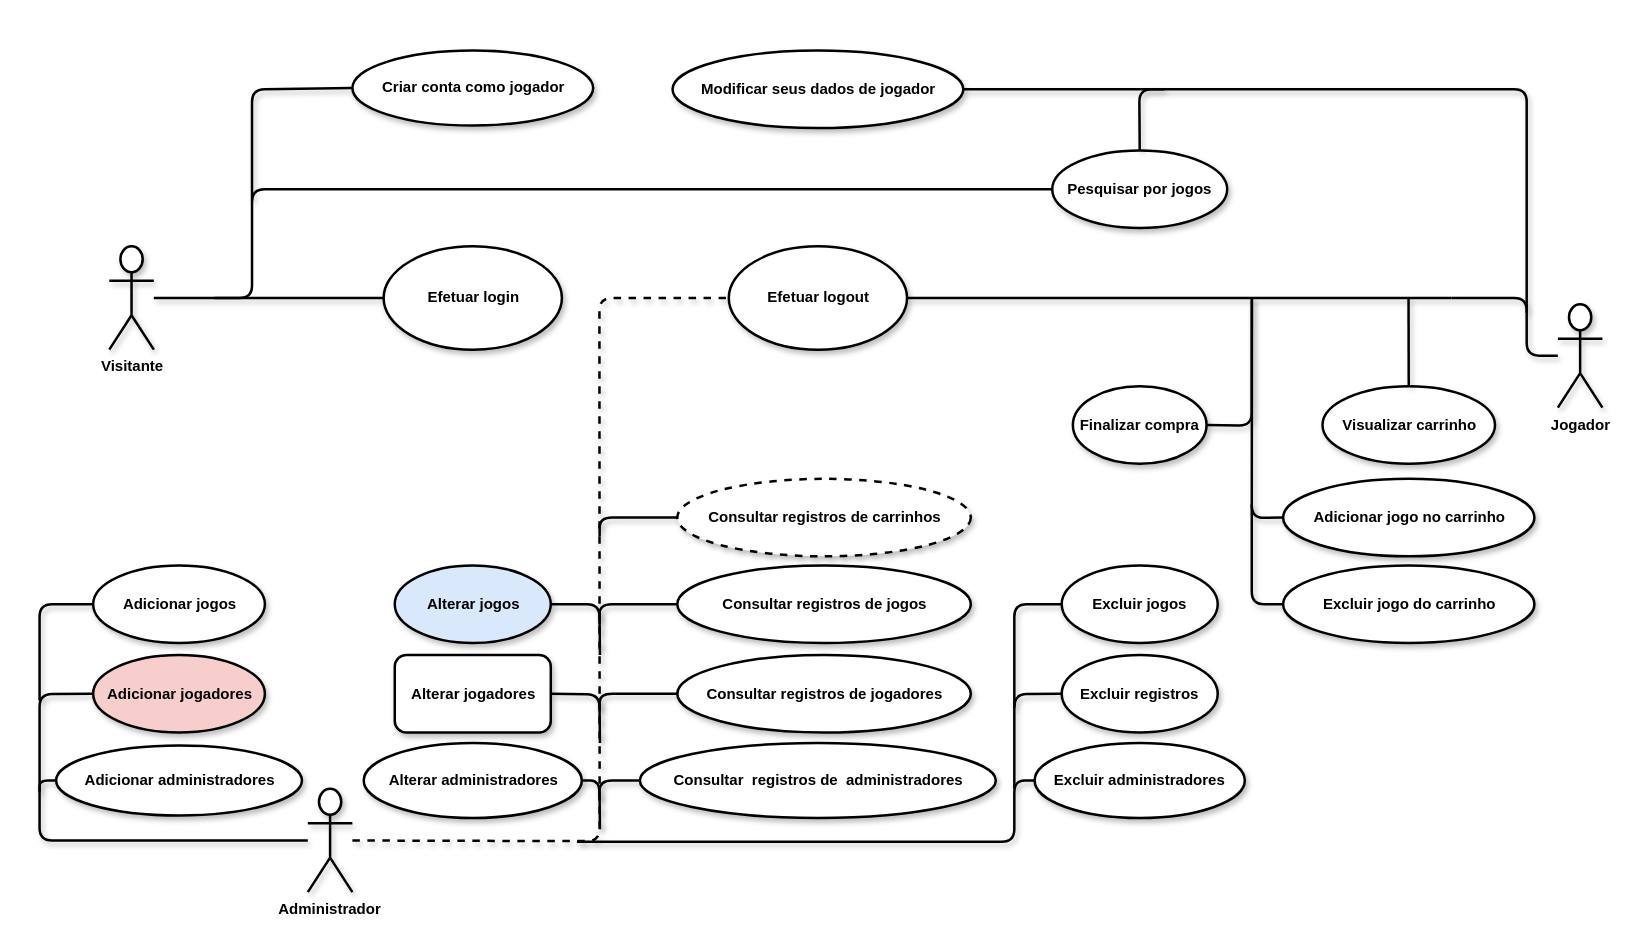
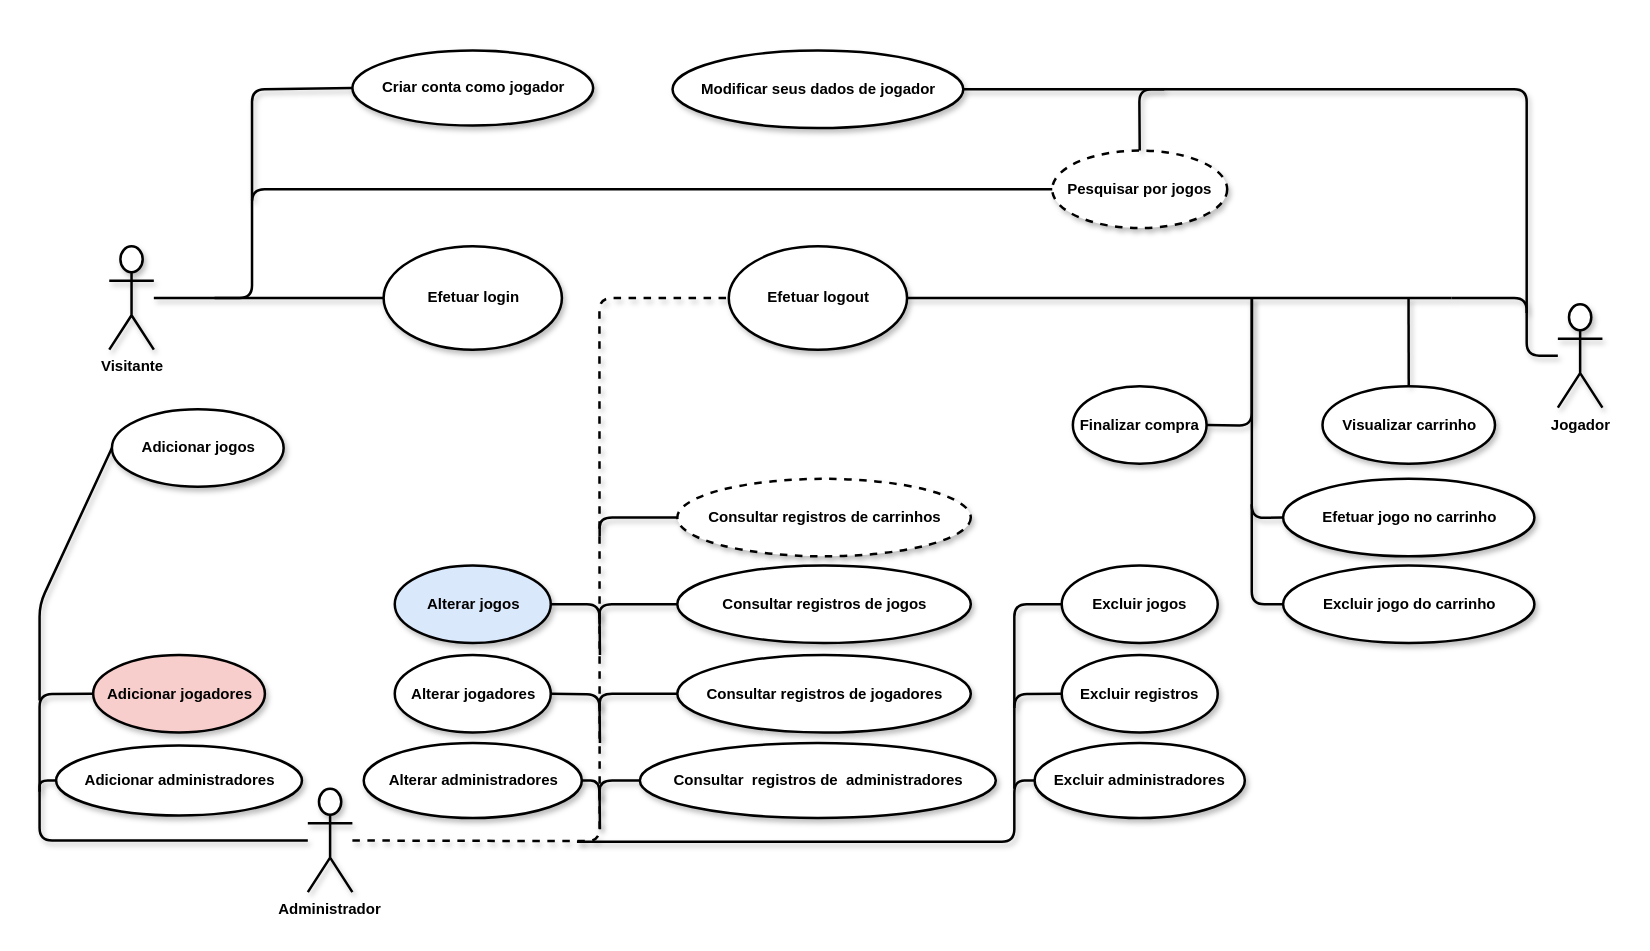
(1140, 189) -> (1140, 189)
(1410, 518) -> (1410, 518)
(179, 604) -> (198, 448)
(473, 694) -> (473, 694)
